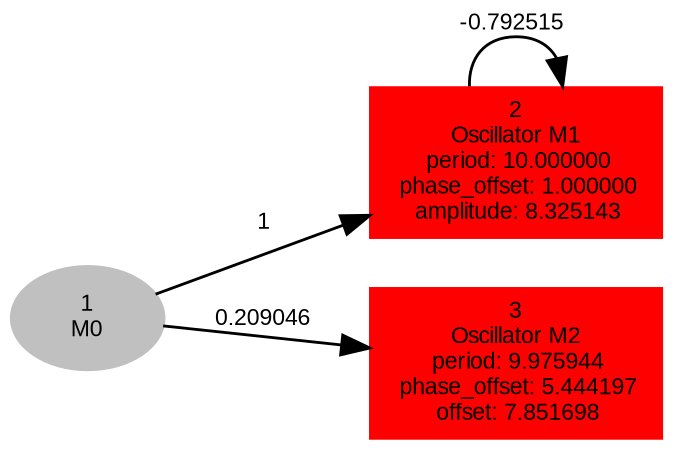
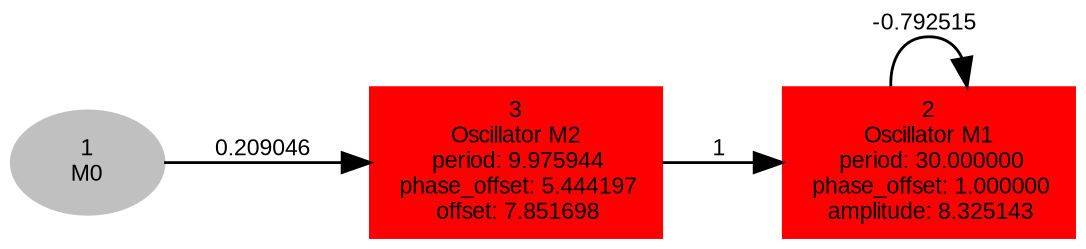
(516, 161) -> (929, 161)
(249, 260) -> (708, 163)
